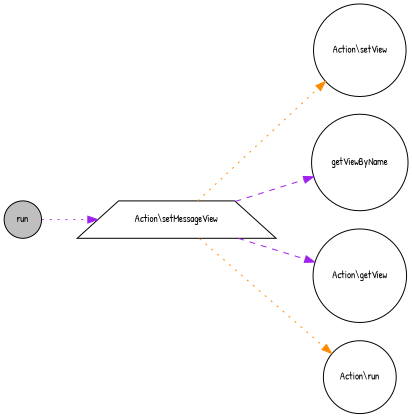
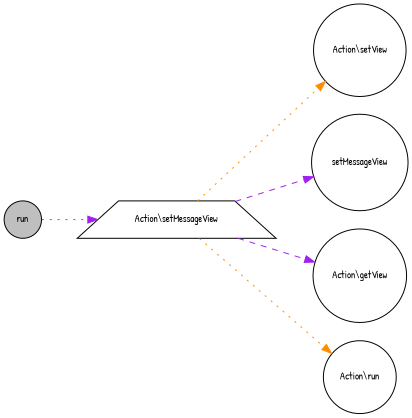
(360, 162) -> (360, 162)
